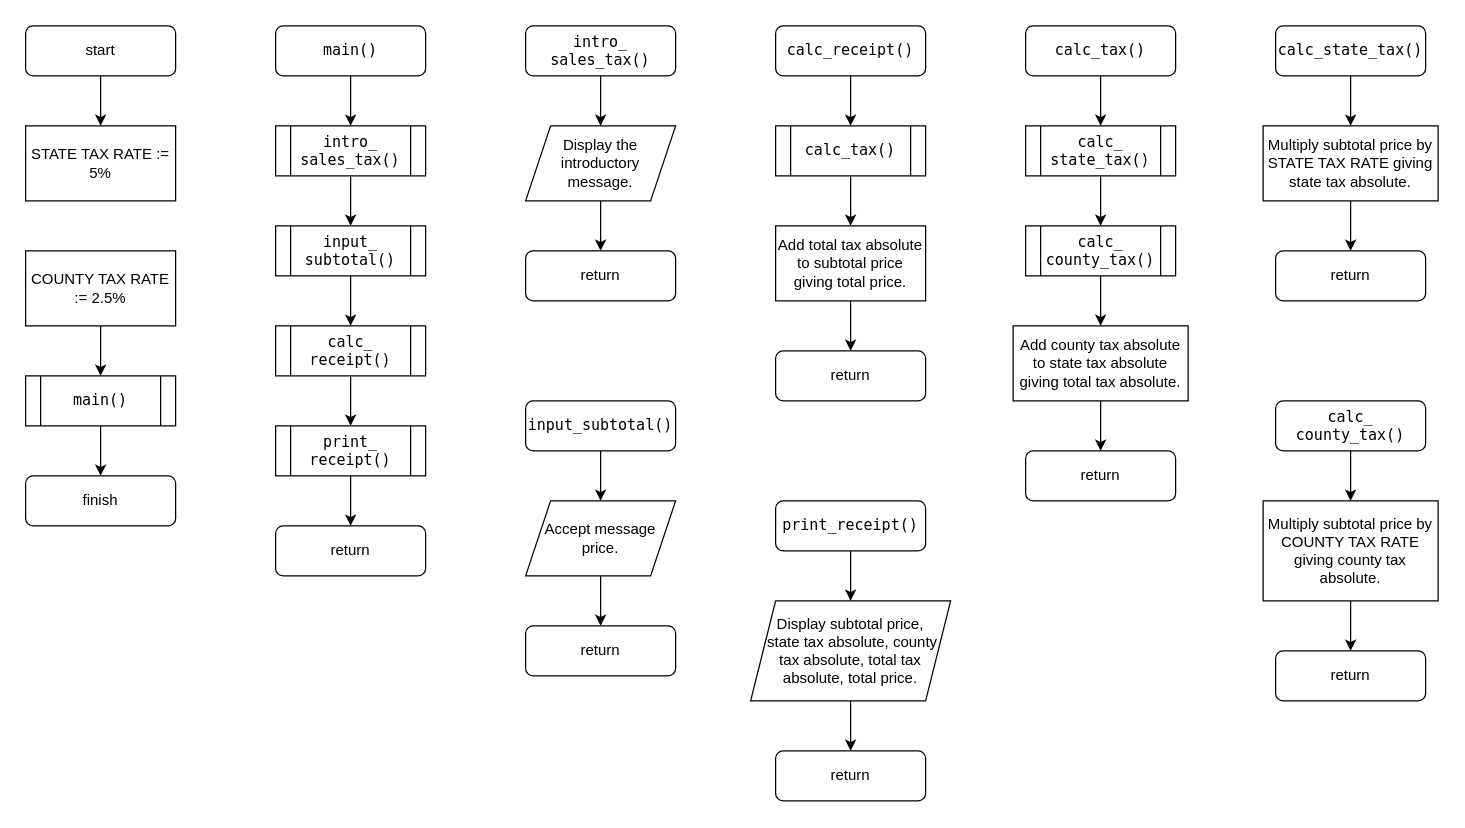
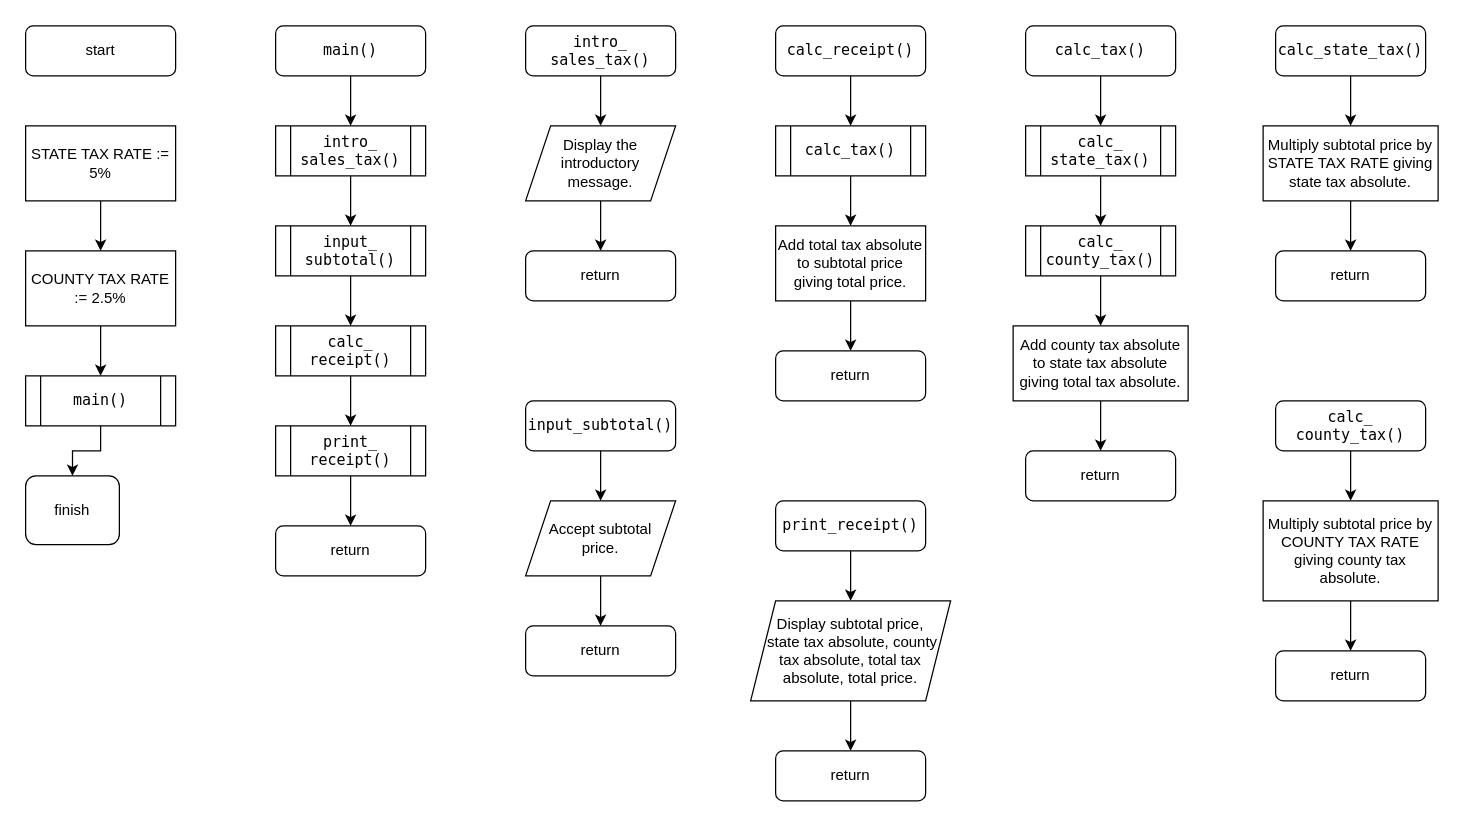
(101, 97) -> none
none -> (101, 222)
(101, 501) -> (73, 510)
(601, 538) -> (601, 538)
